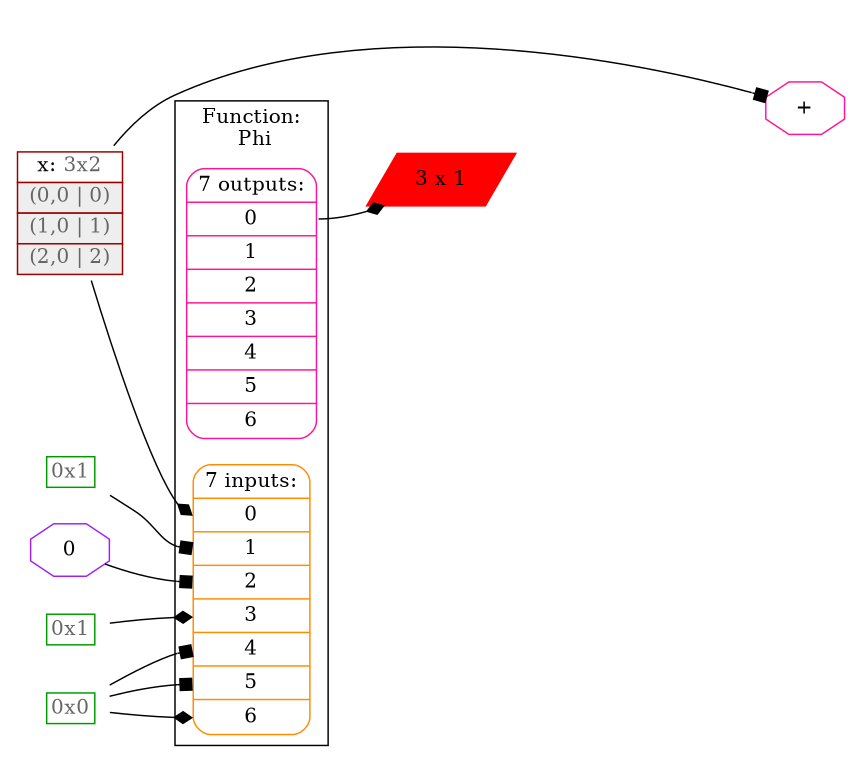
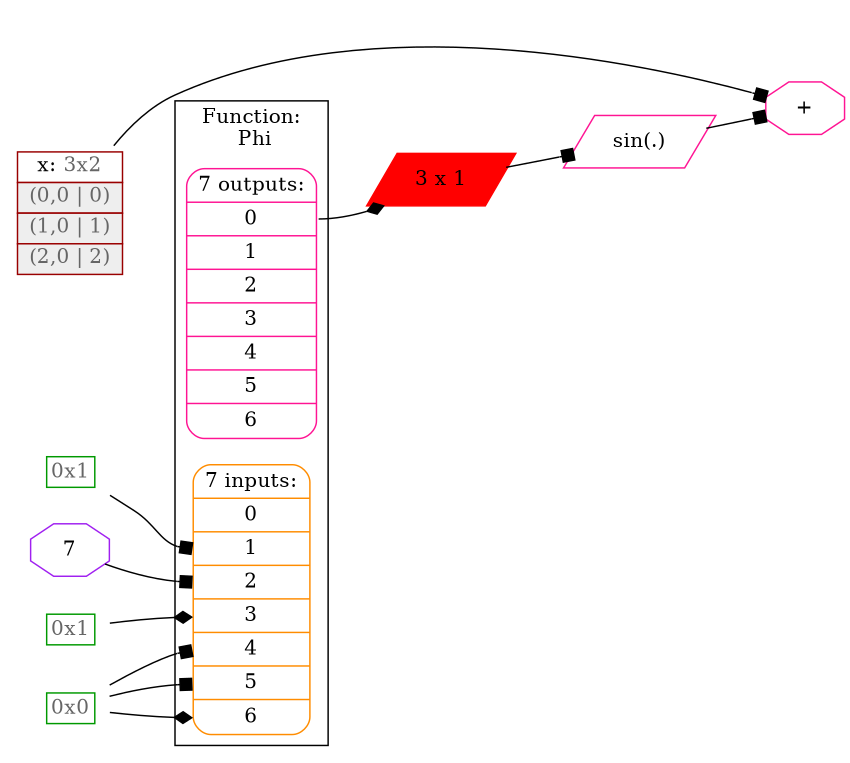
none -> (640, 142)
(129, 395) -> none
(70, 550) -> (70, 550)
